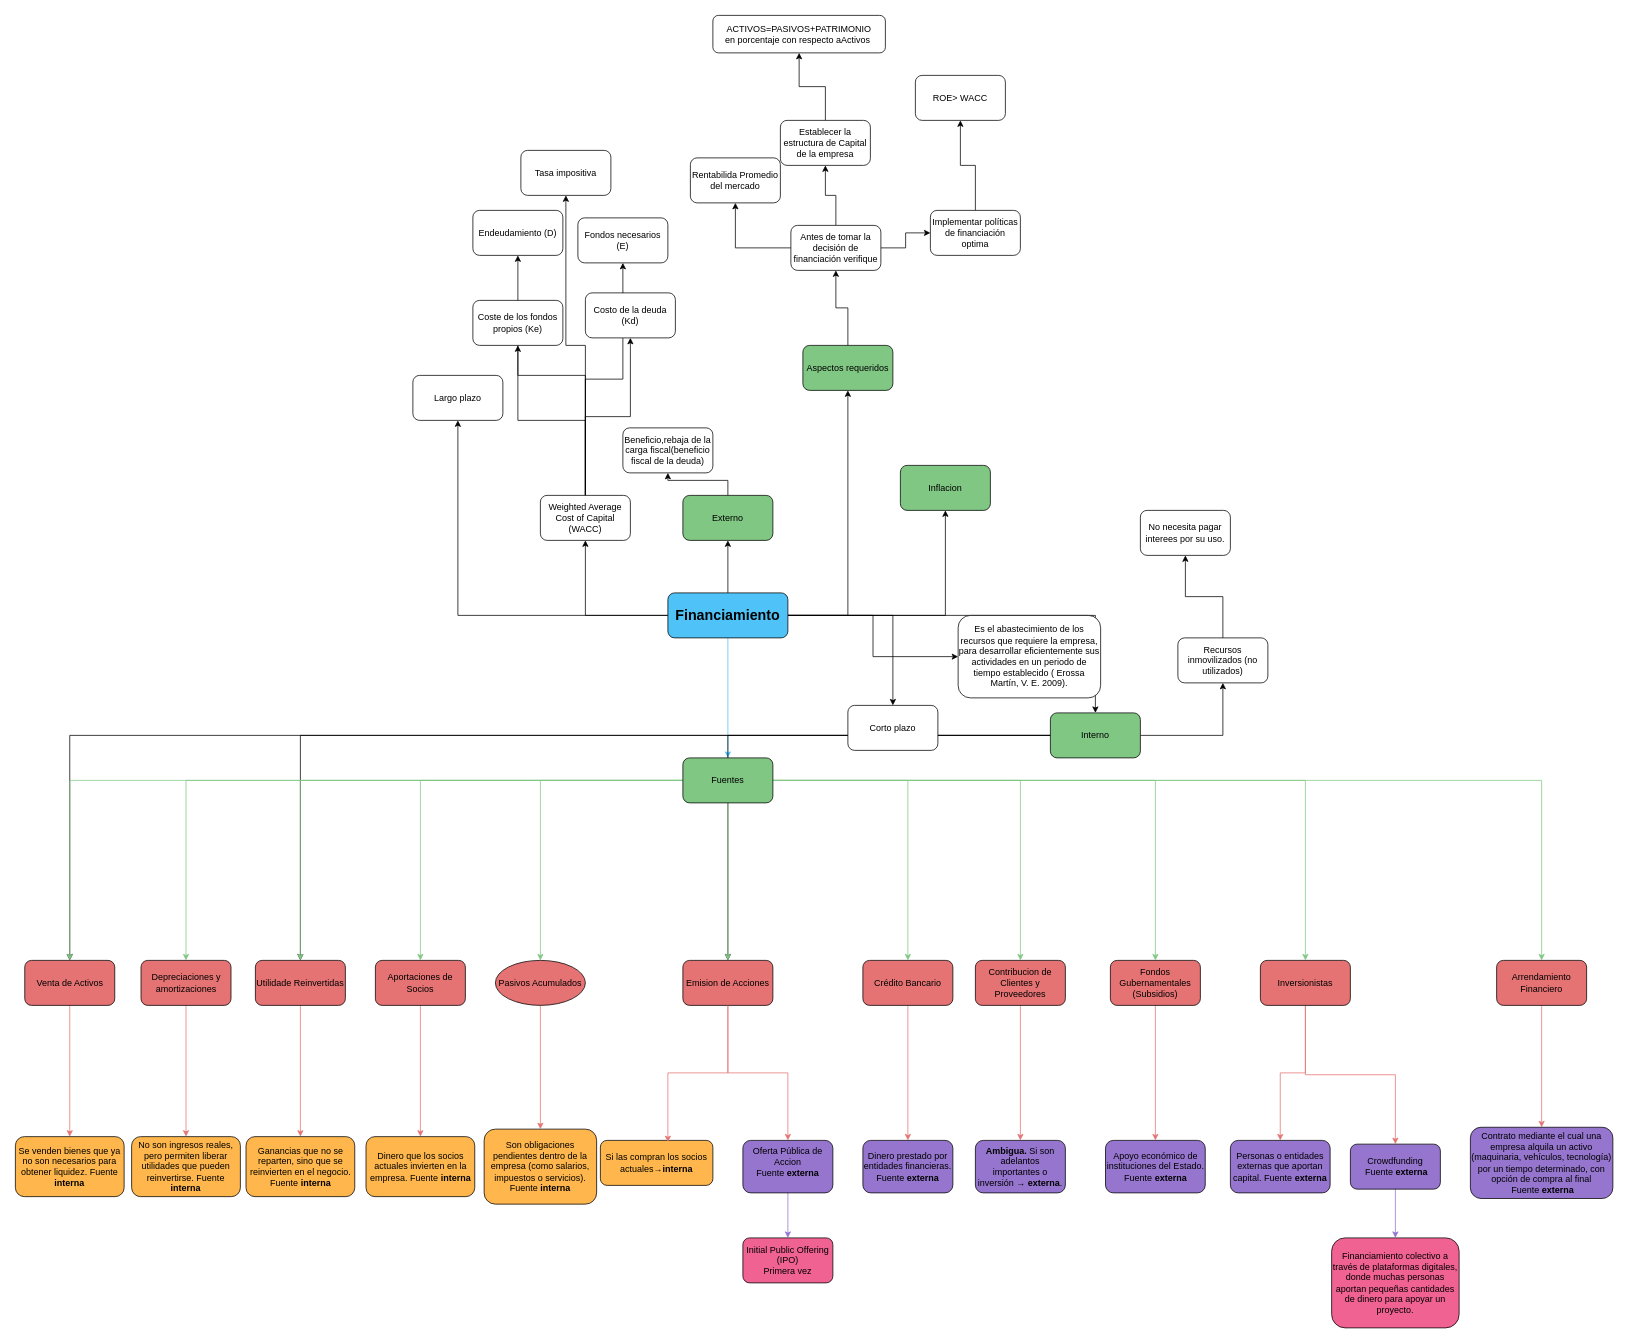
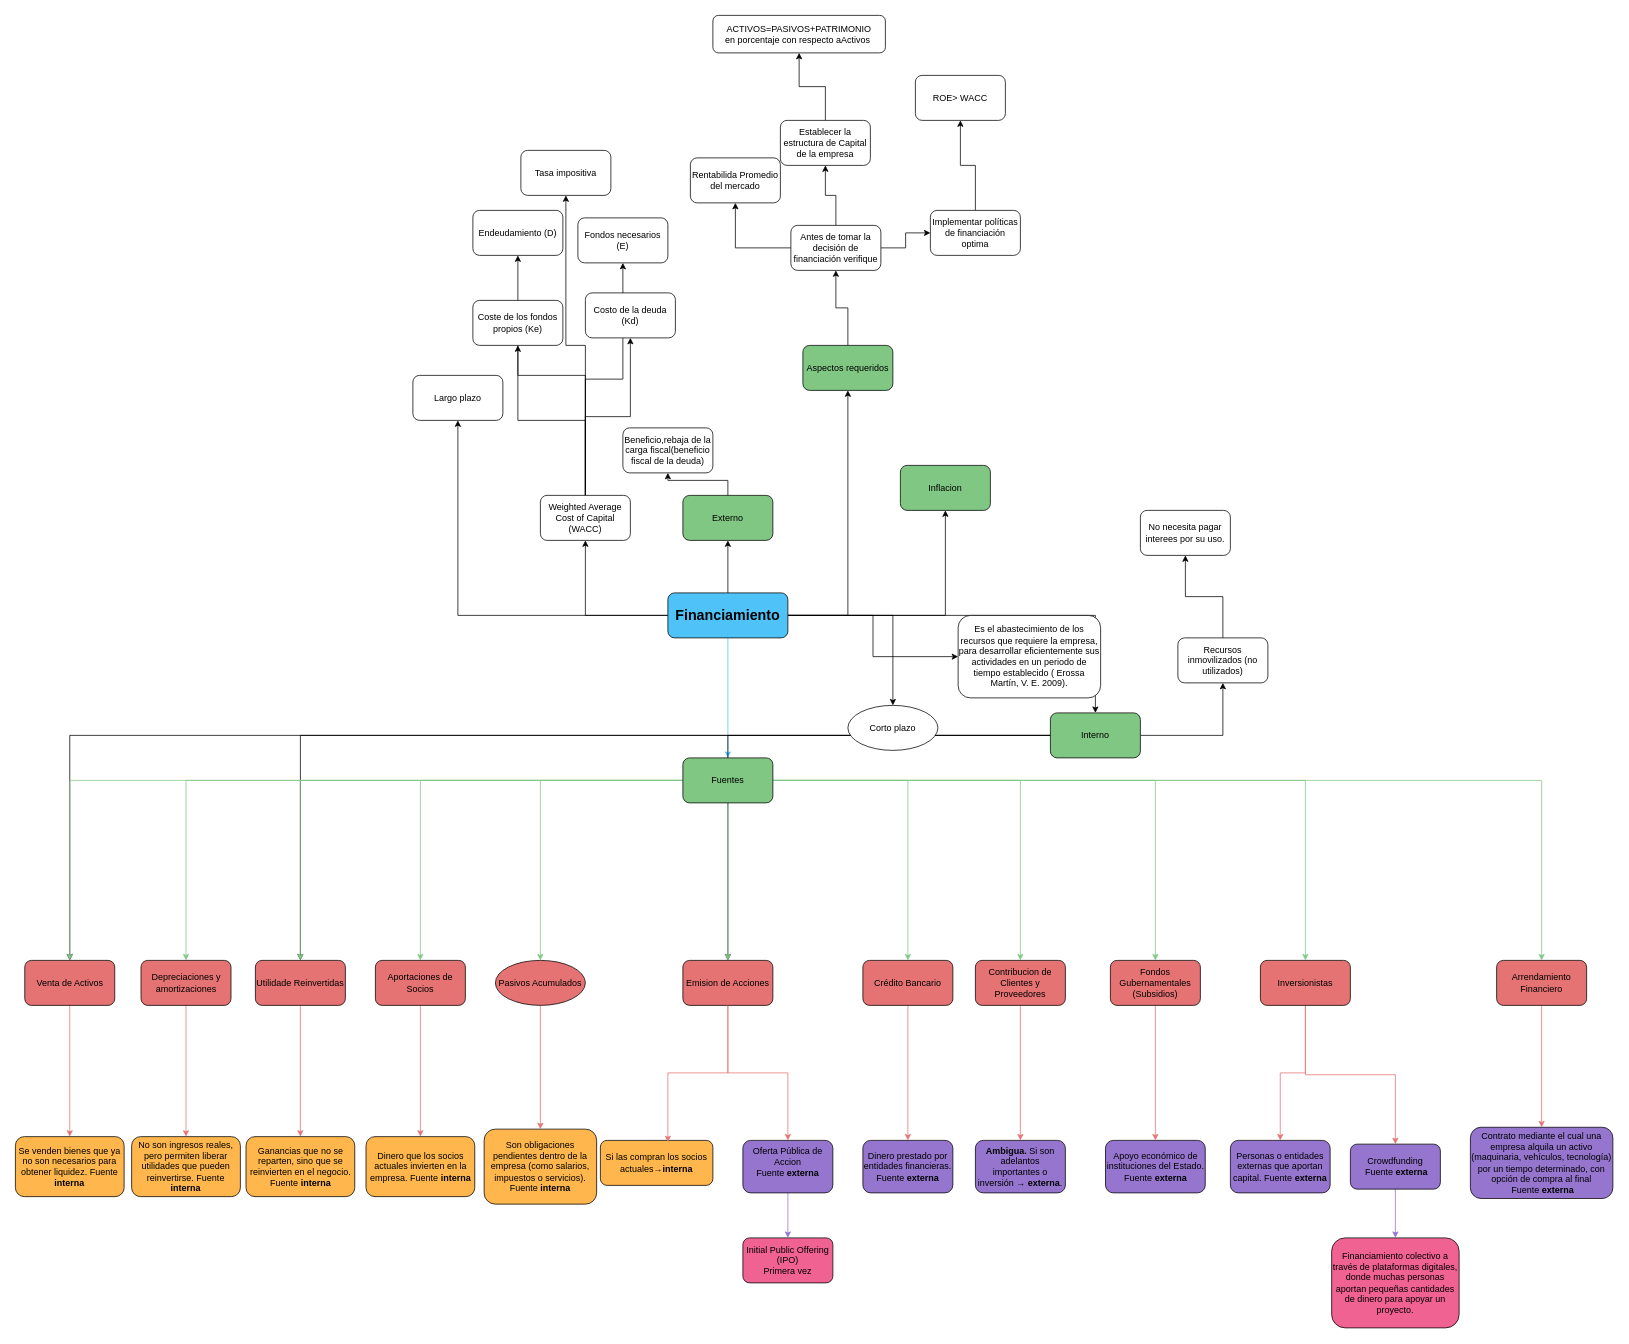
(893, 728) -> (893, 728)
